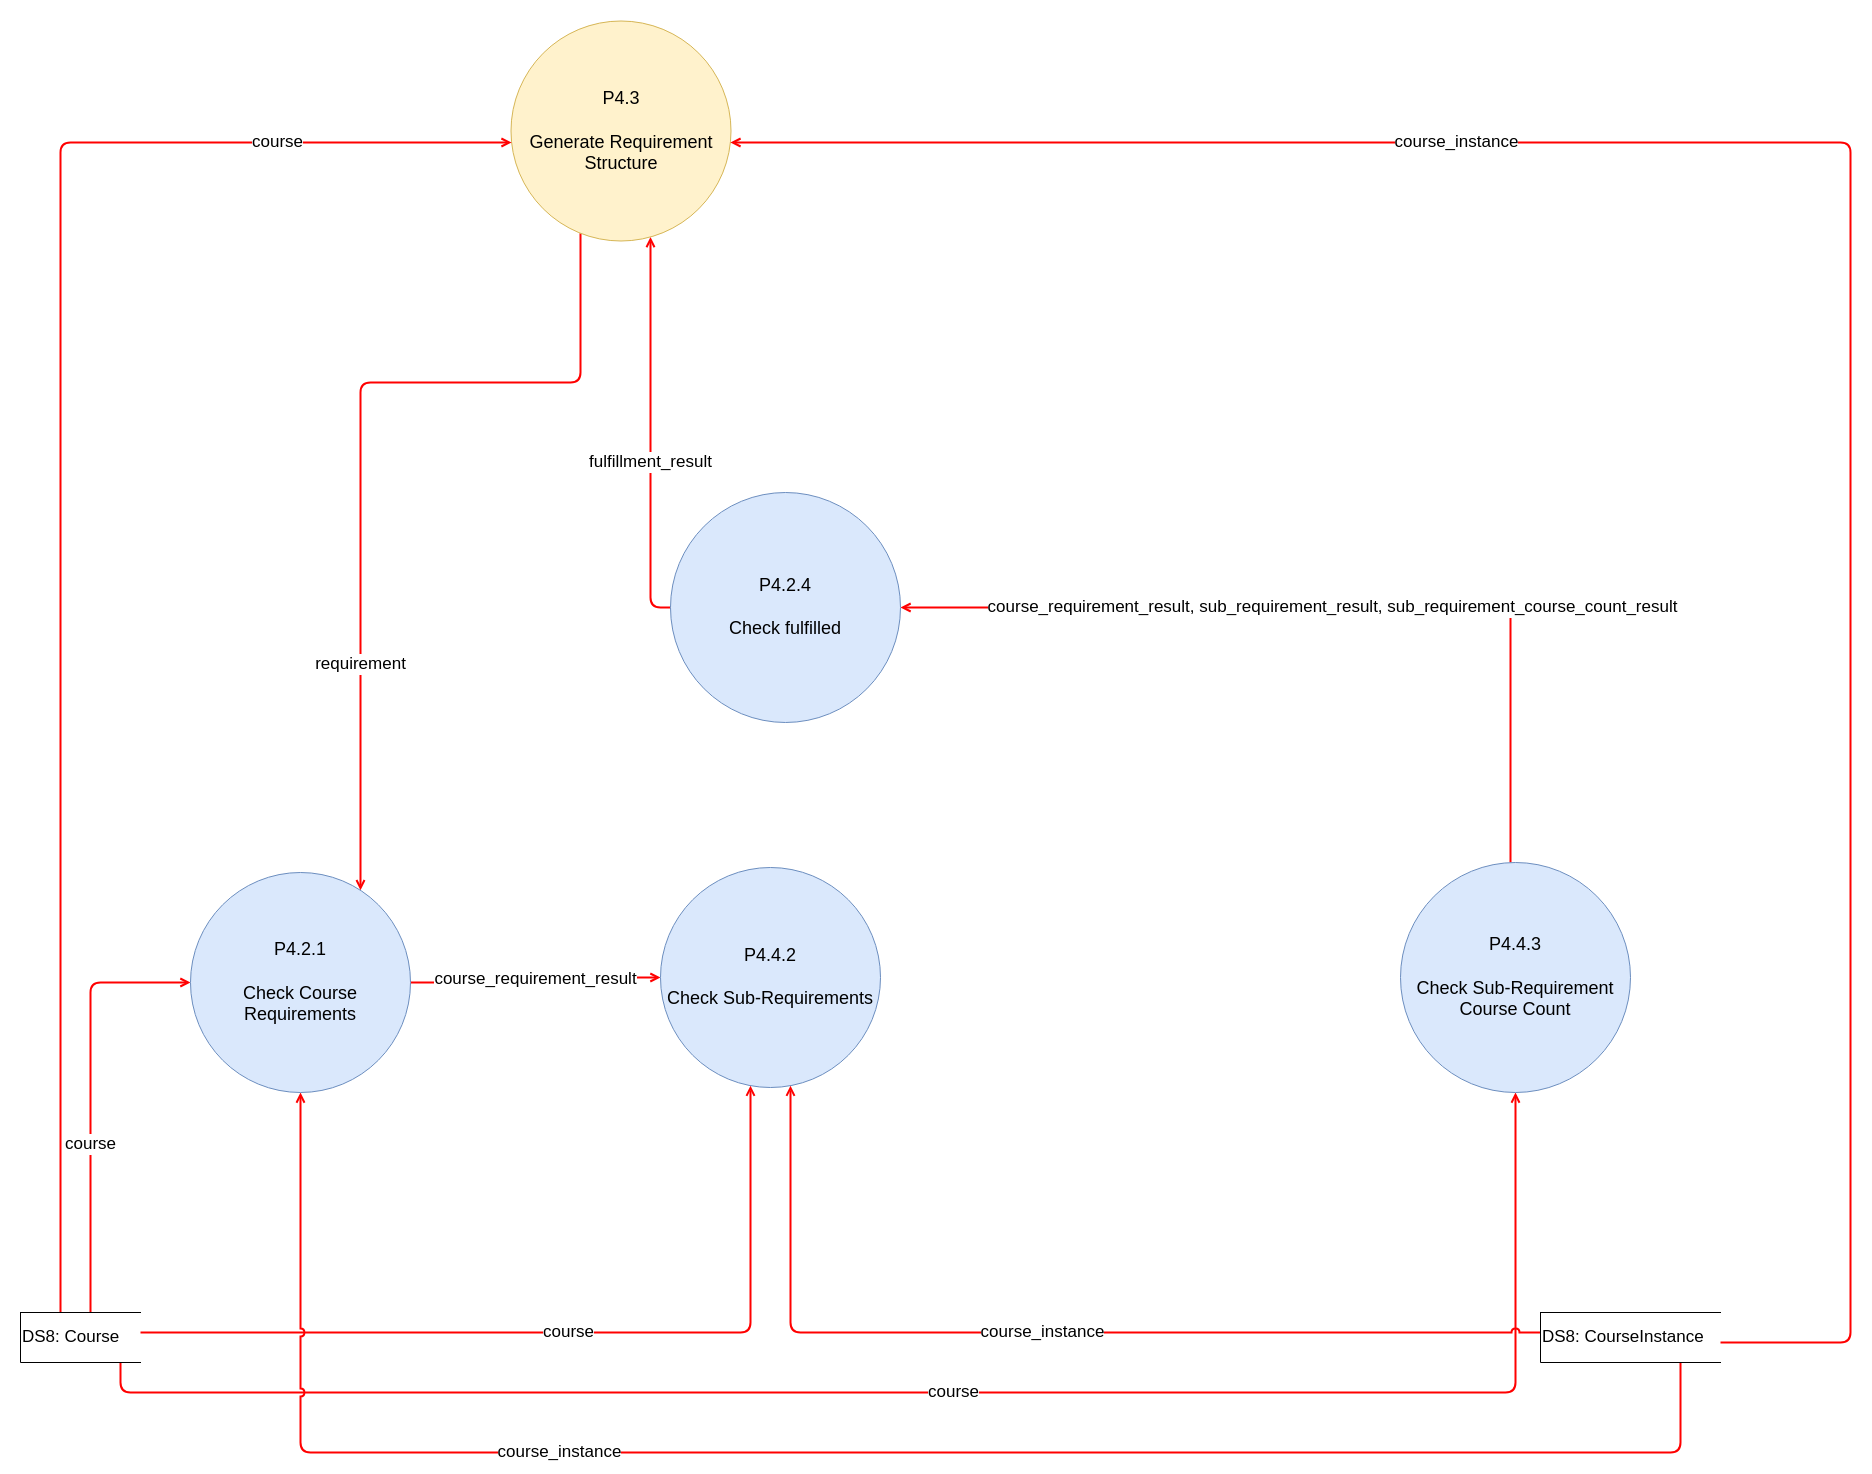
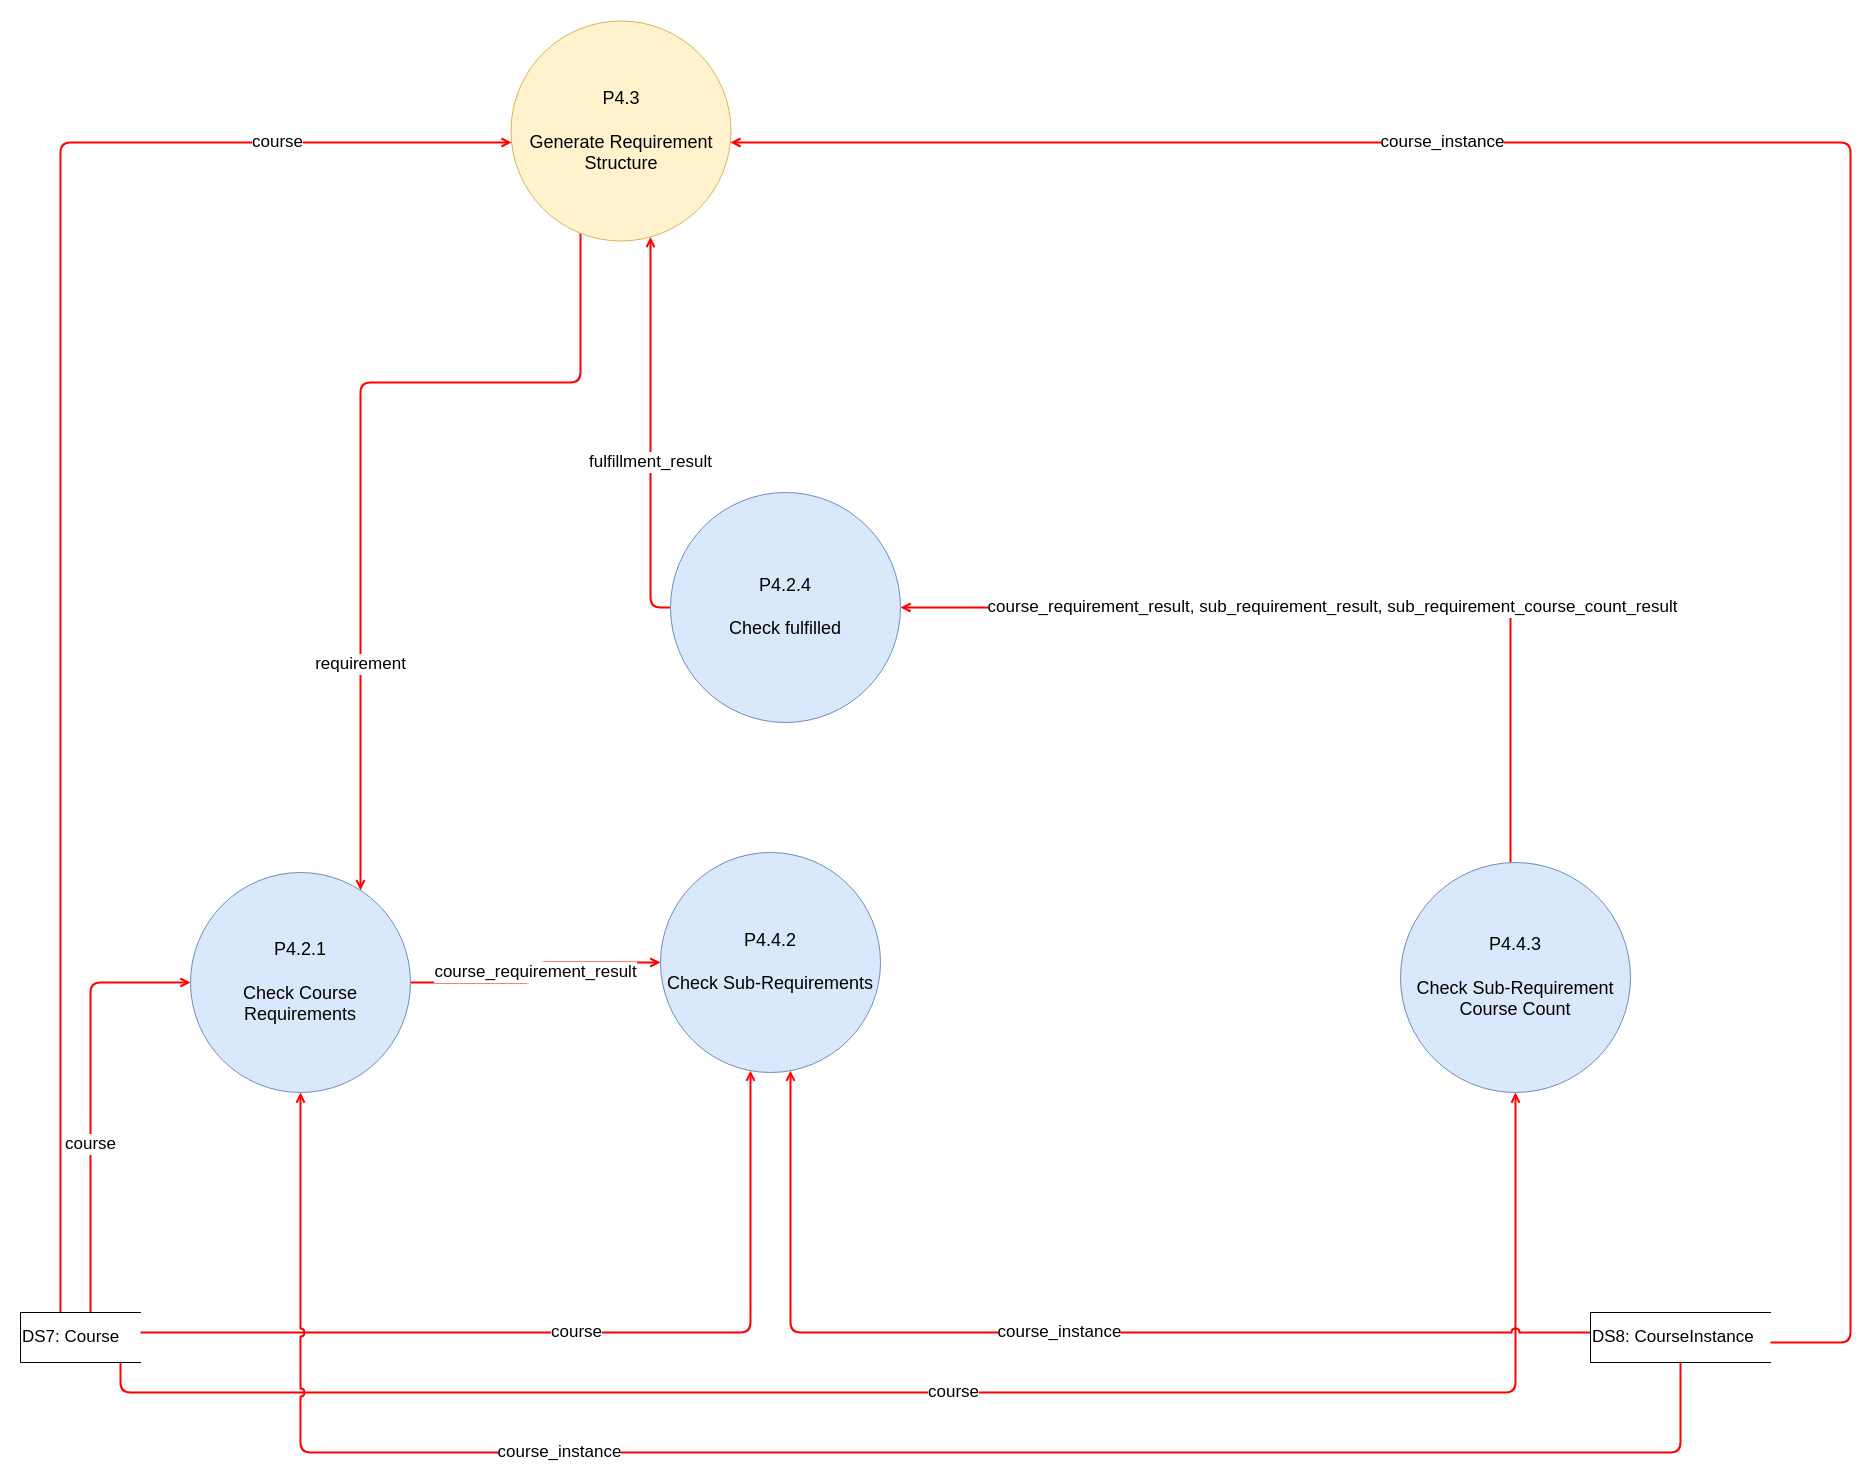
(771, 978) -> (771, 963)
(70, 1338) -> (70, 1338)
(1631, 1338) -> (1681, 1338)
